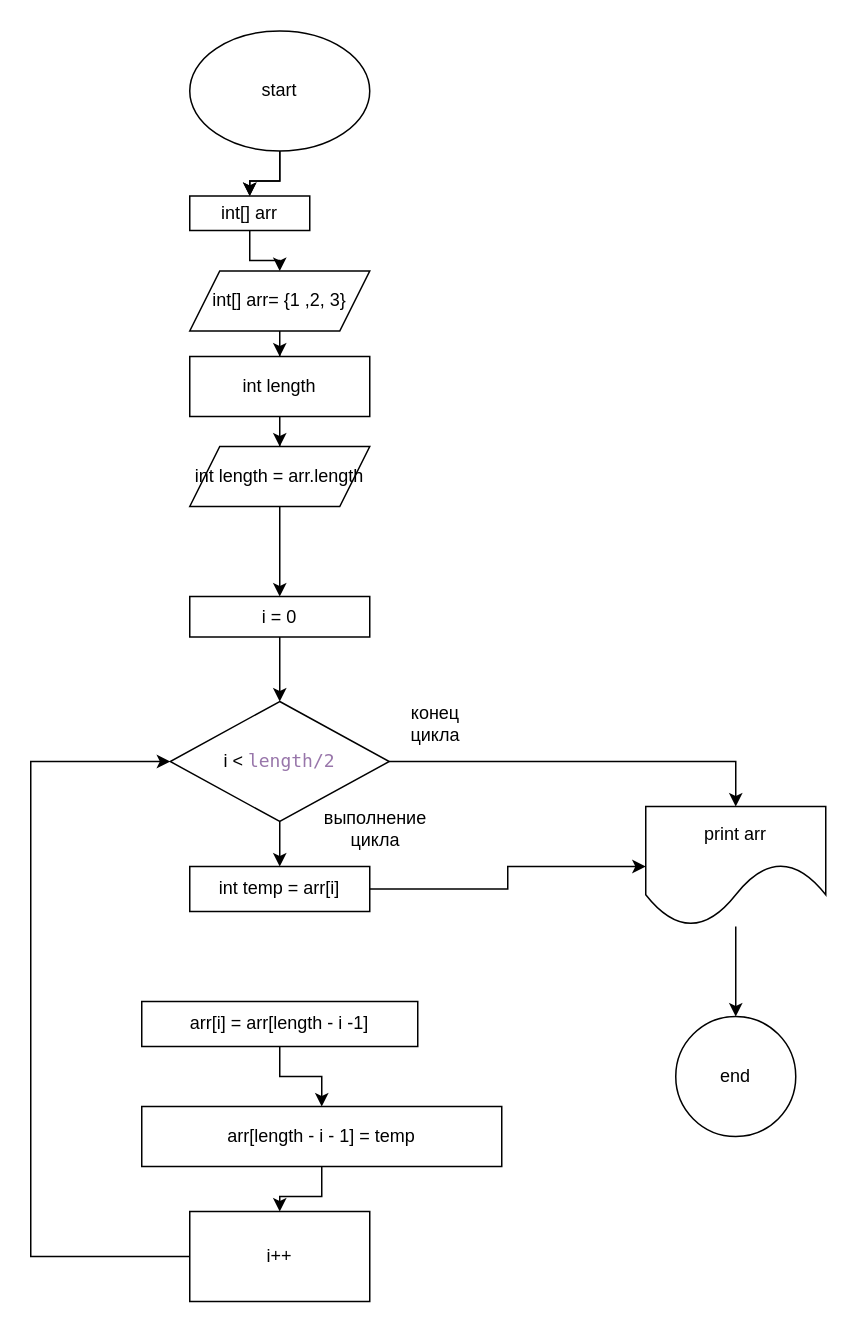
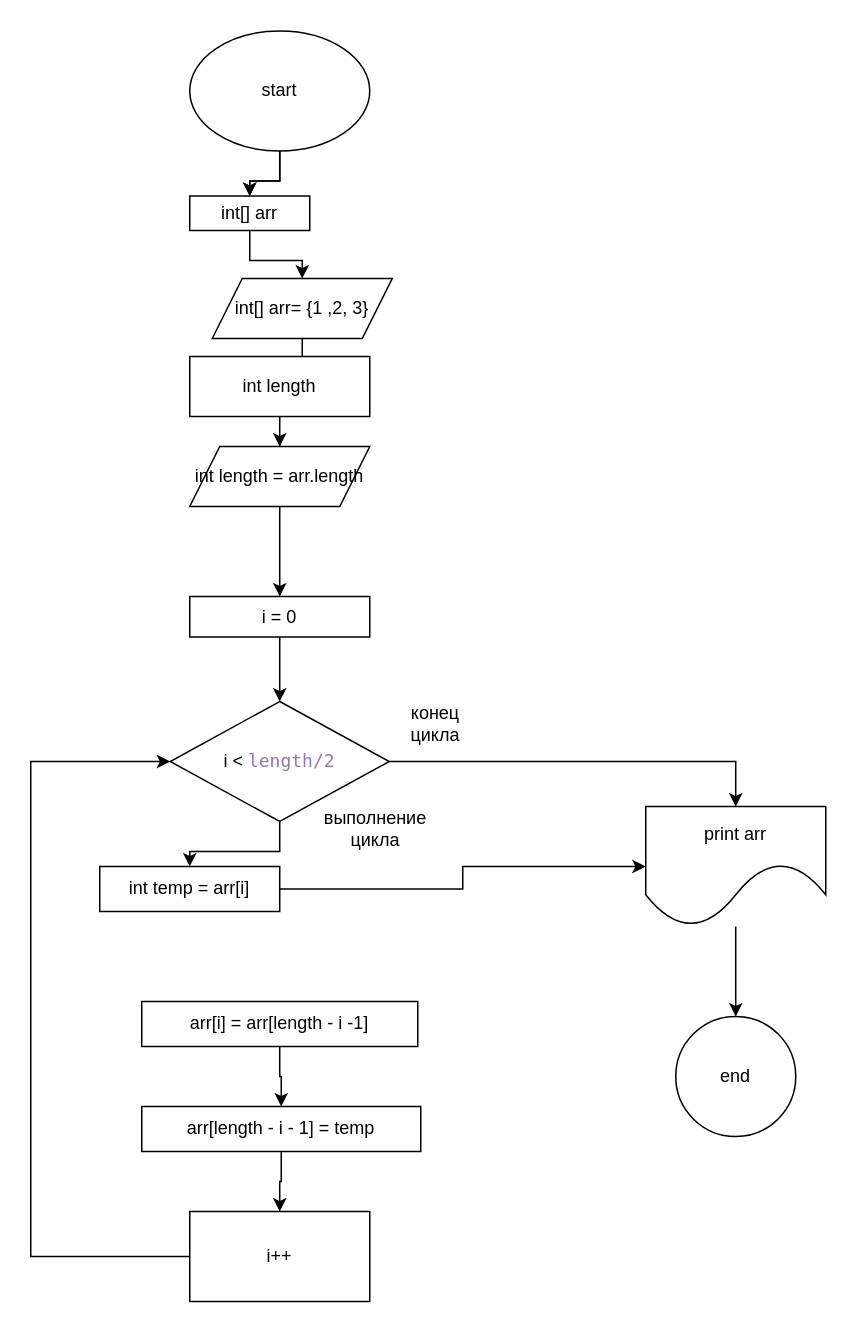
(280, 301) -> (302, 308)
(280, 889) -> (190, 889)
(322, 1136) -> (281, 1129)
